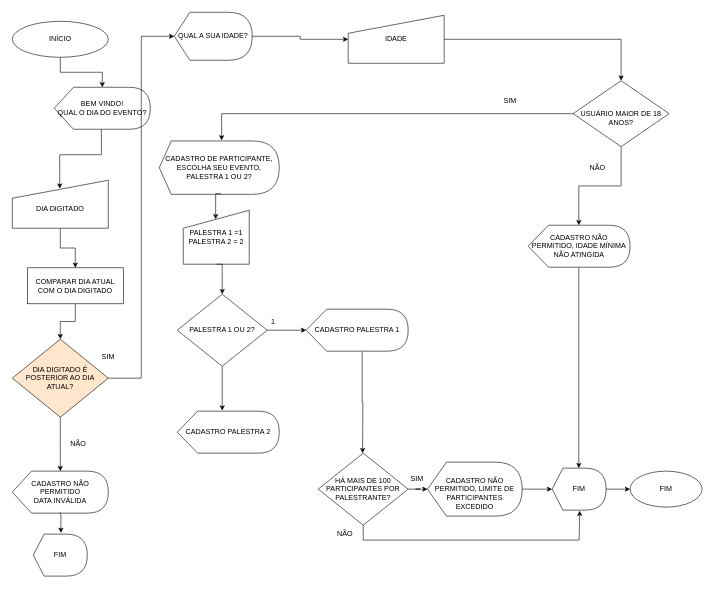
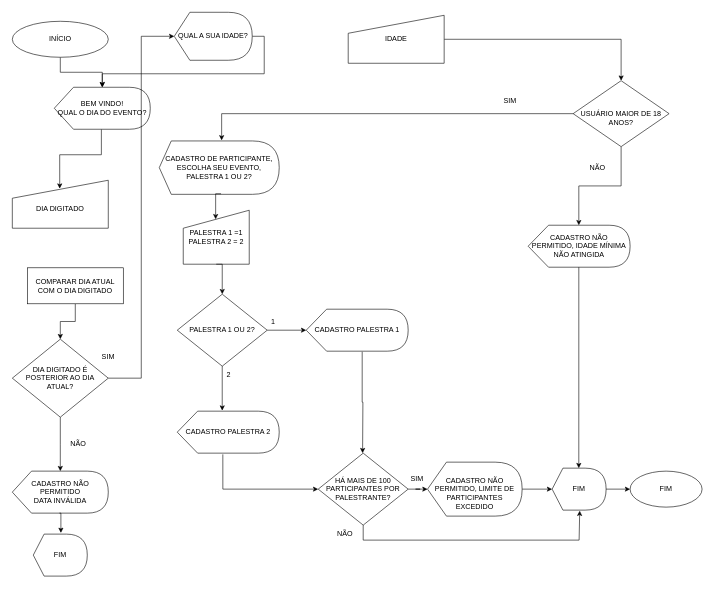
(299, 36) -> (204, 74)
(60, 247) -> none
none -> (229, 375)
(60, 378) -> (60, 378)
none -> (312, 489)
